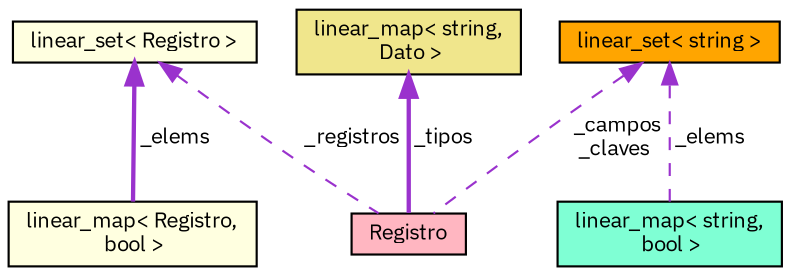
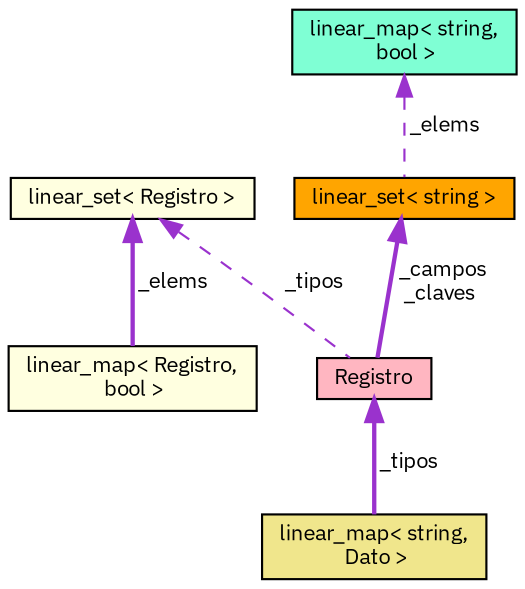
(349, 138) -> (312, 283)
(670, 143) -> (404, 137)
(528, 144) -> (387, 299)
(409, 155) -> (374, 468)
